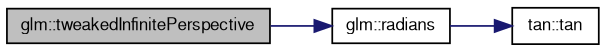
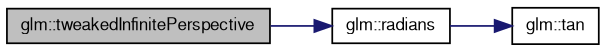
(556, 26) -> (556, 26)
